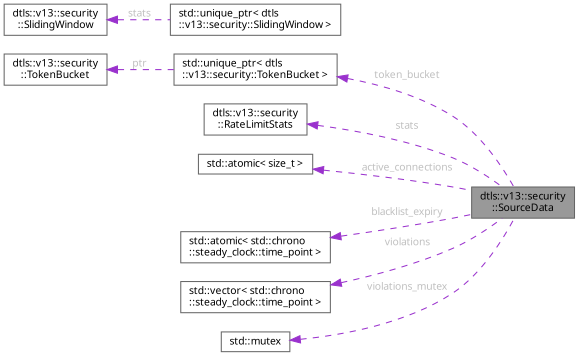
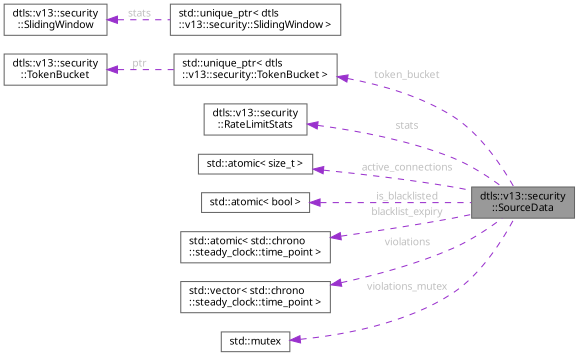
none -> (256, 203)
